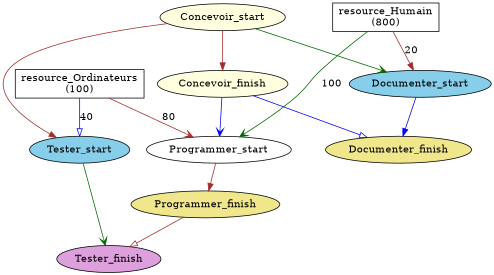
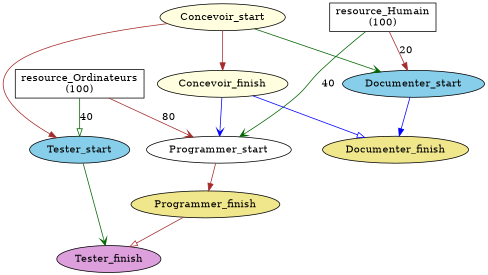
(386, 22) -> (383, 22)
(332, 84) -> (329, 84)
(80, 113) -> (80, 113)
